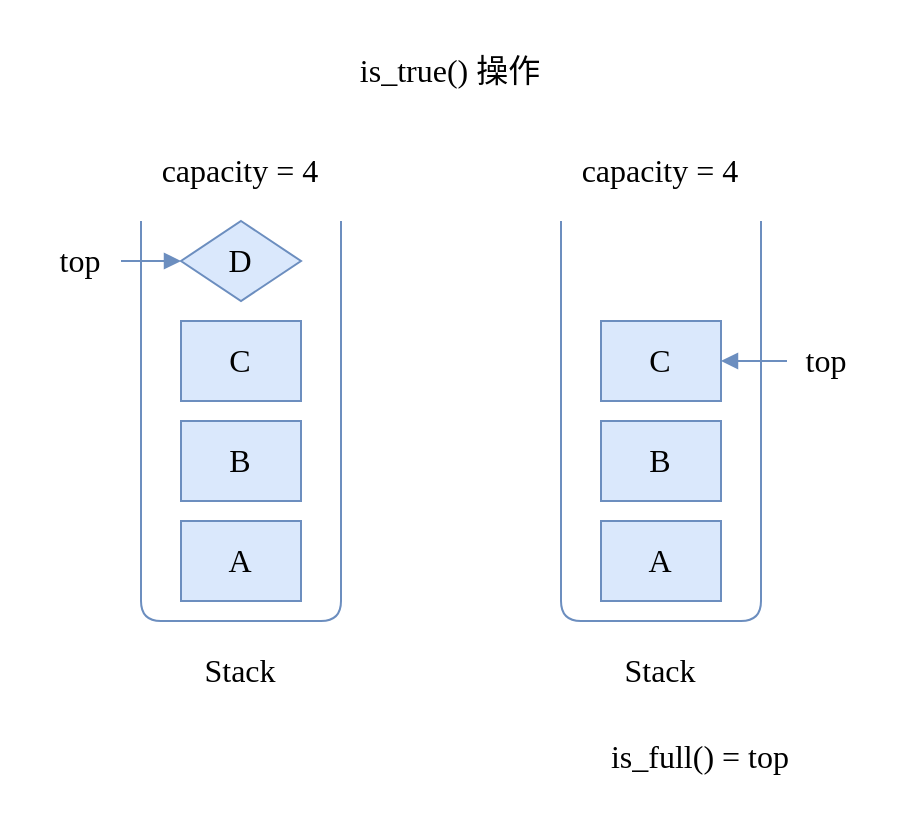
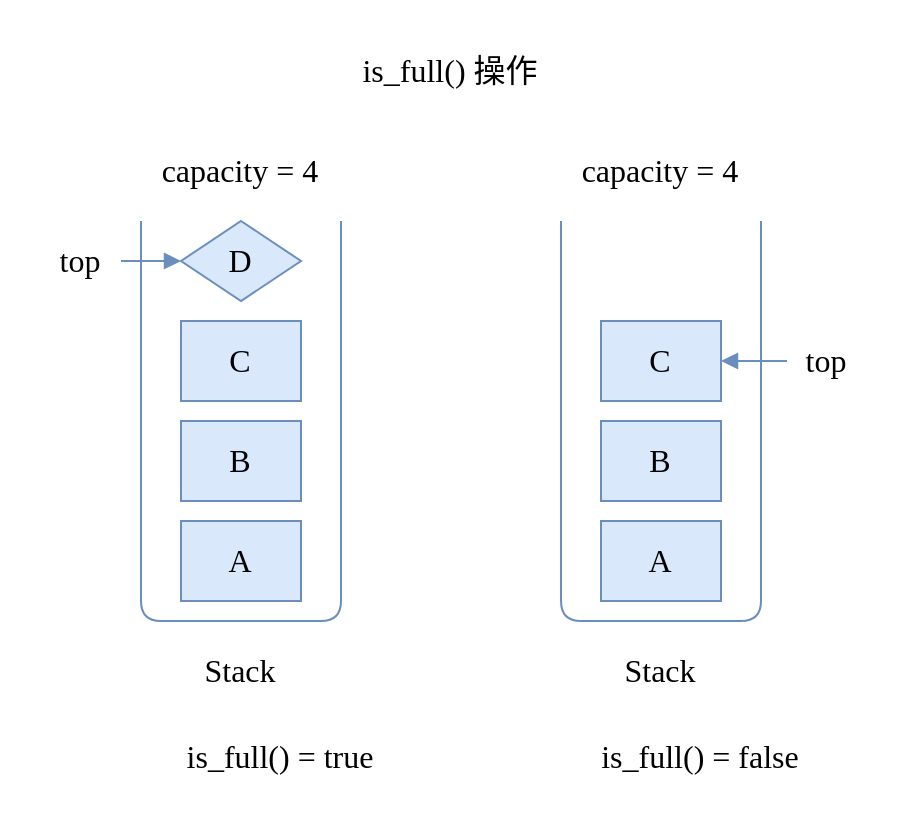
(451, 71) -> (451, 71)
none -> (281, 757)
(701, 757) -> (701, 757)
